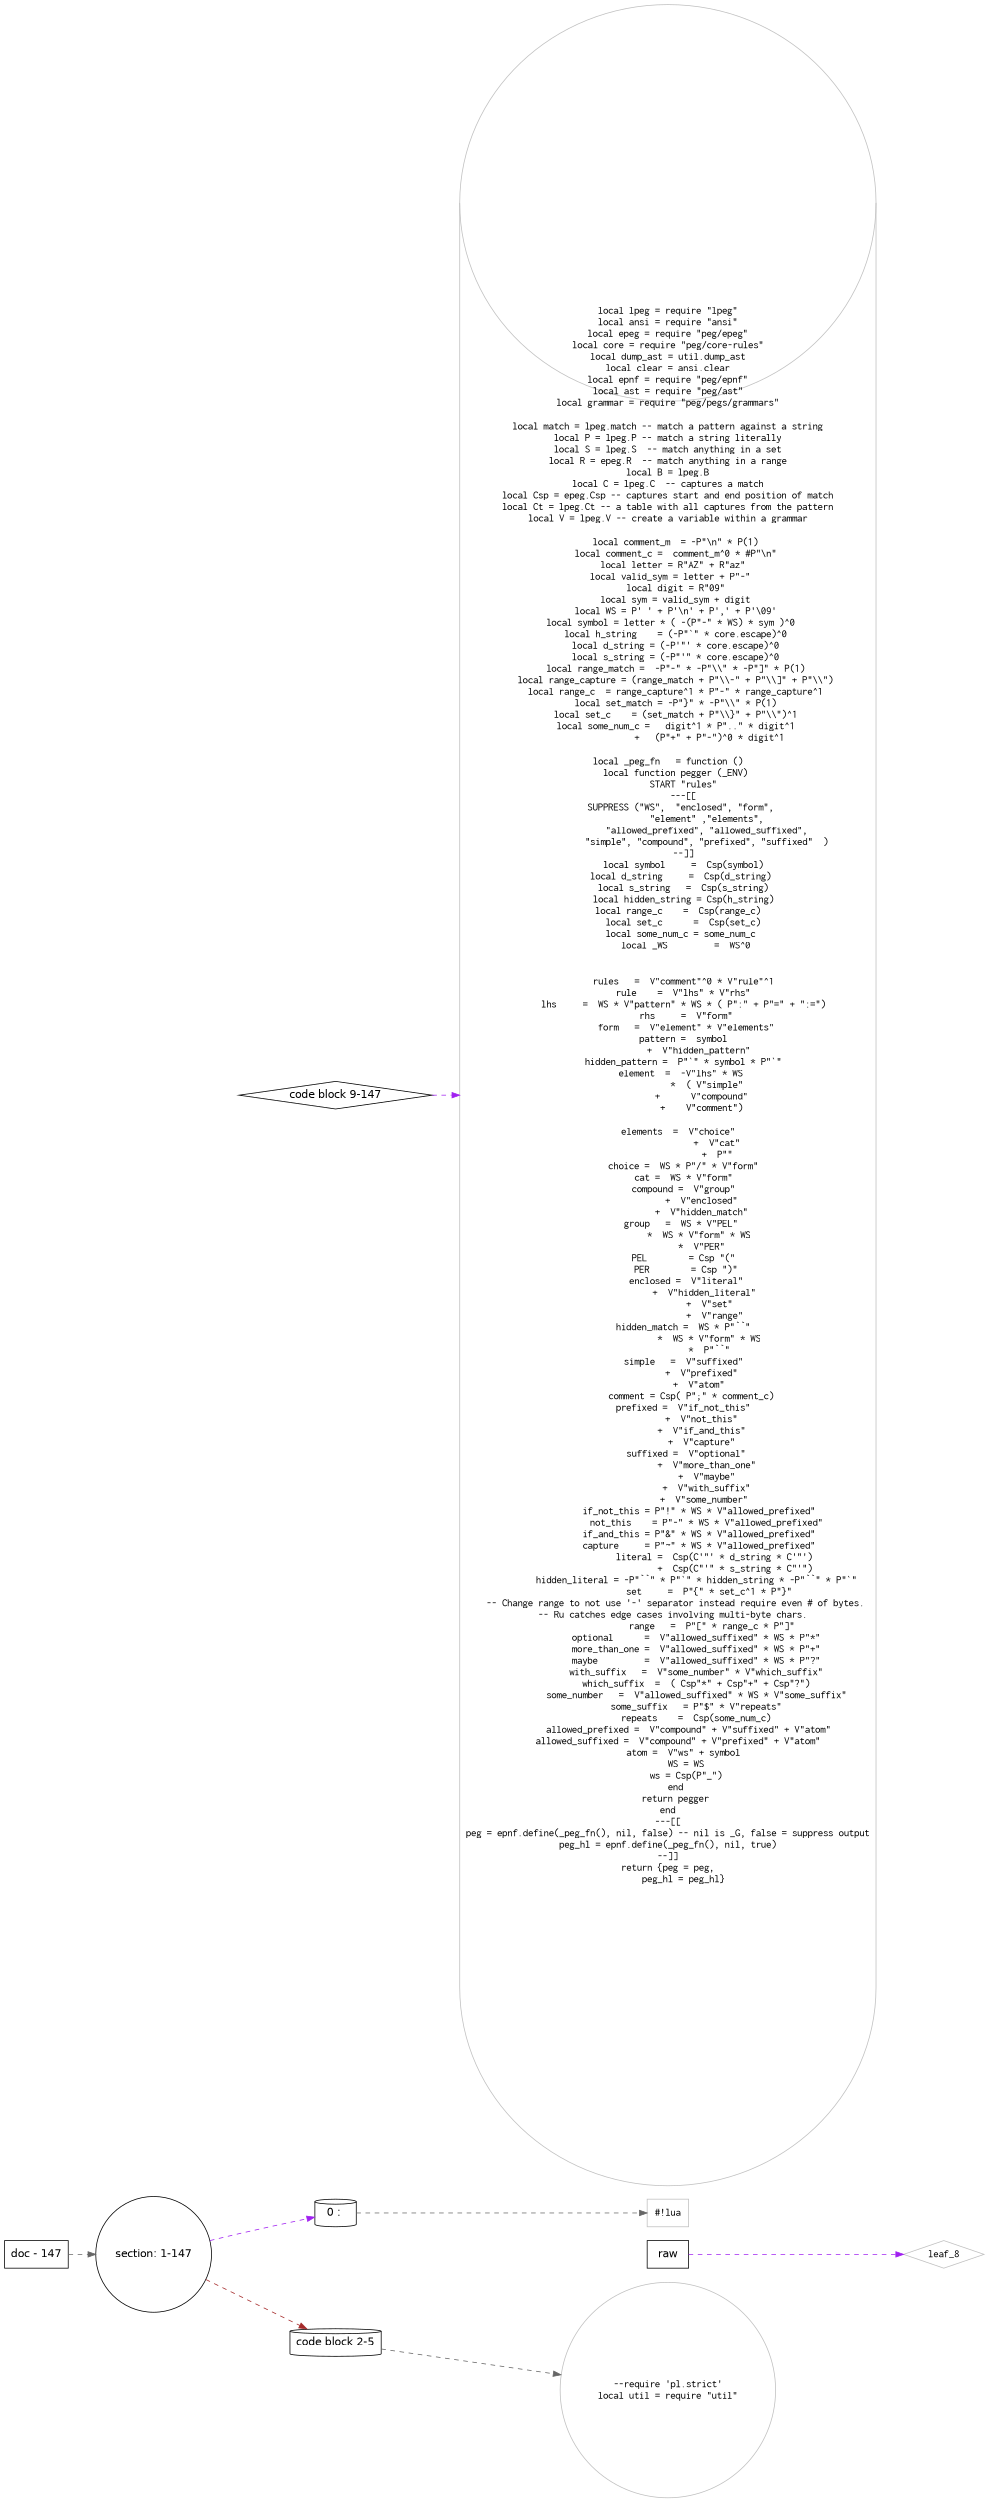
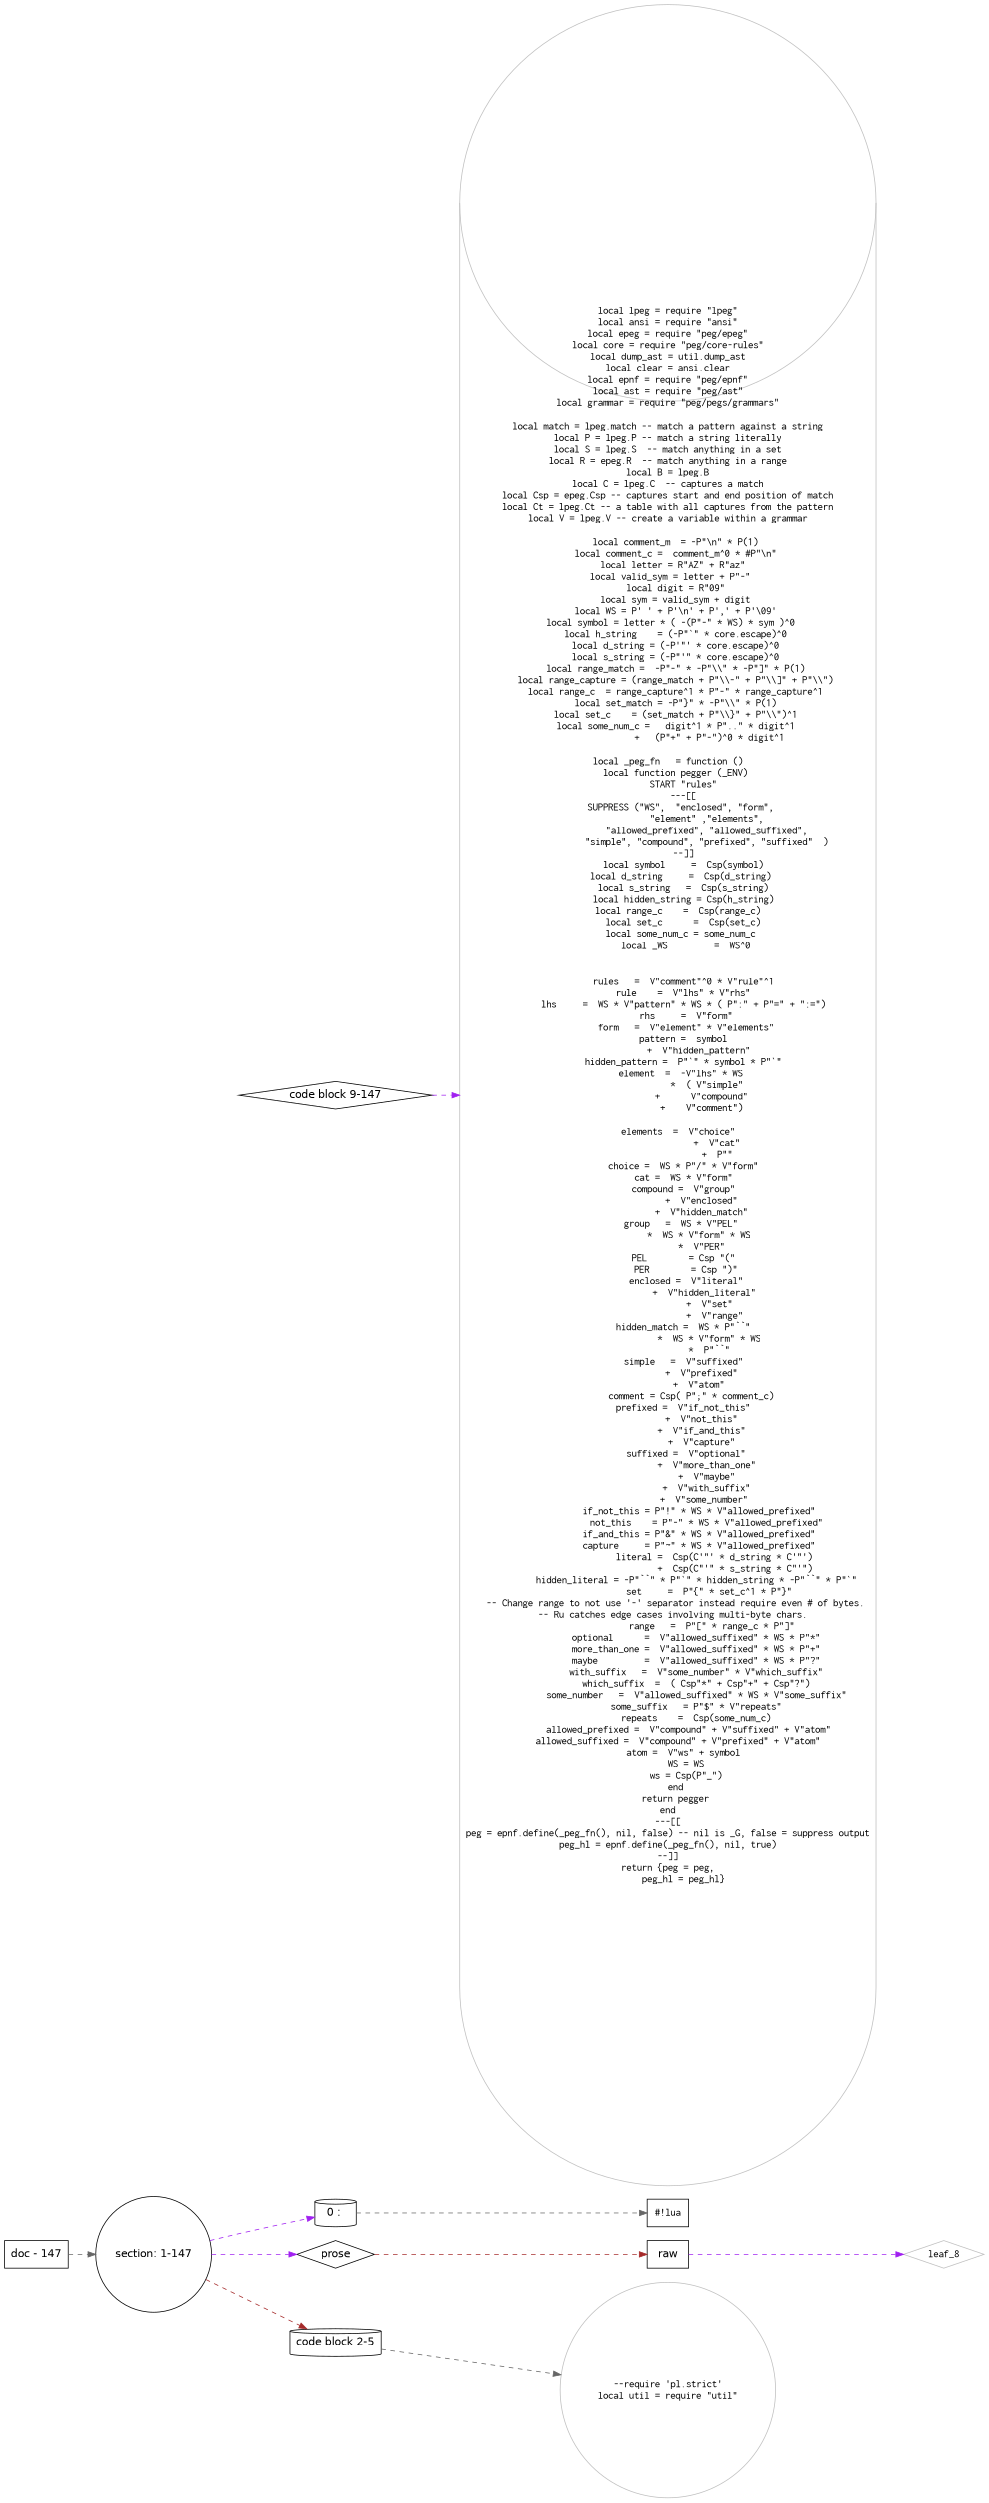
(668, 2213) -> (668, 2213)
none -> (336, 2254)
